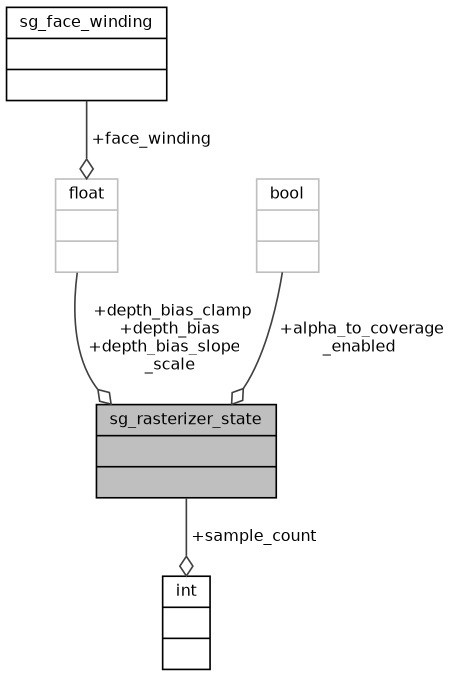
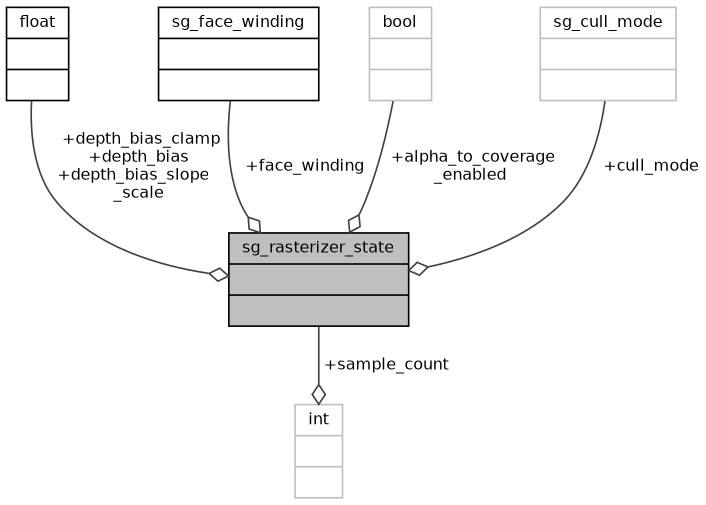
none -> (608, 54)
(87, 130) -> (230, 160)
(87, 226) -> (38, 54)
(186, 623) -> (319, 451)
